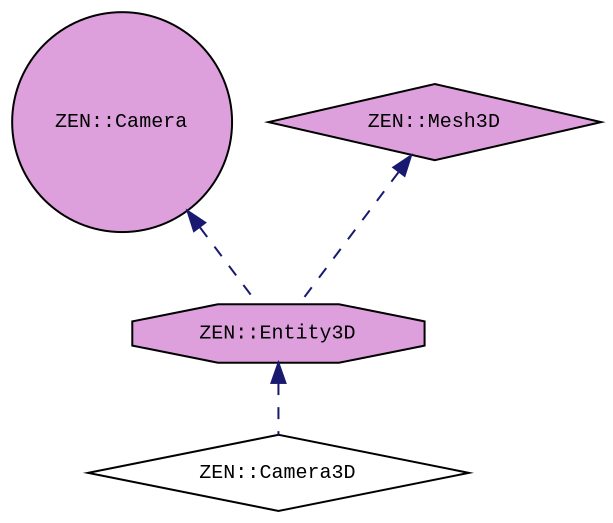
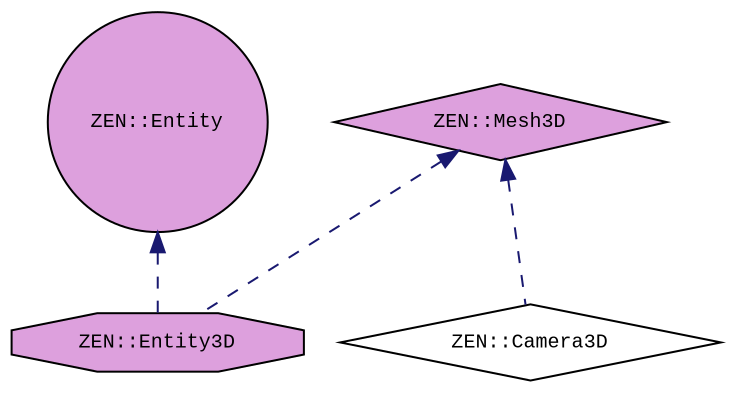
(122, 122) -> (158, 122)
(278, 409) -> (517, 242)
